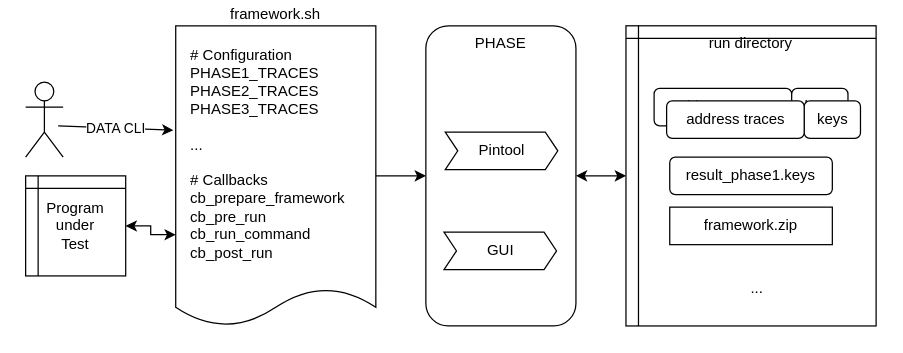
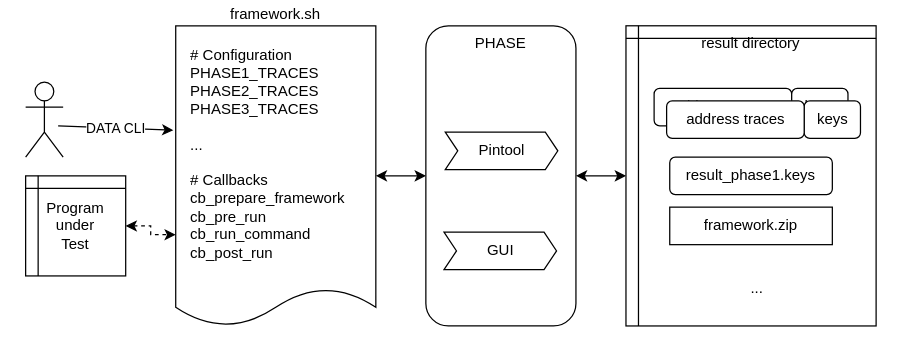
(751, 43) -> (751, 43)
(382, 176) -> (386, 176)
(151, 231) -> (151, 231)
